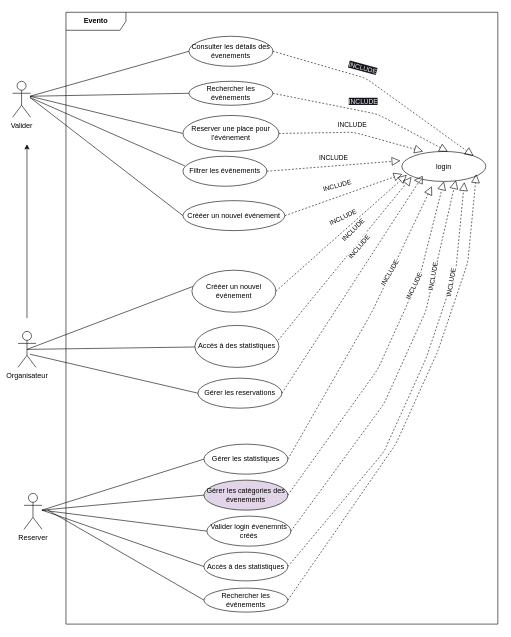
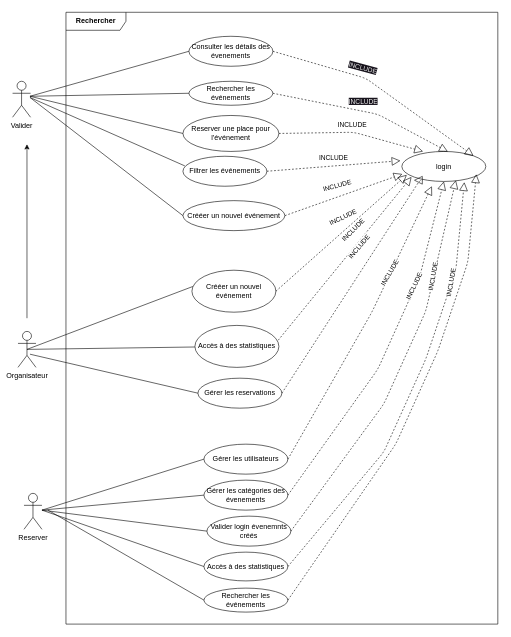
(96, 21) -> (96, 21)
(246, 459) -> (246, 459)
(246, 495) -> (246, 495)
